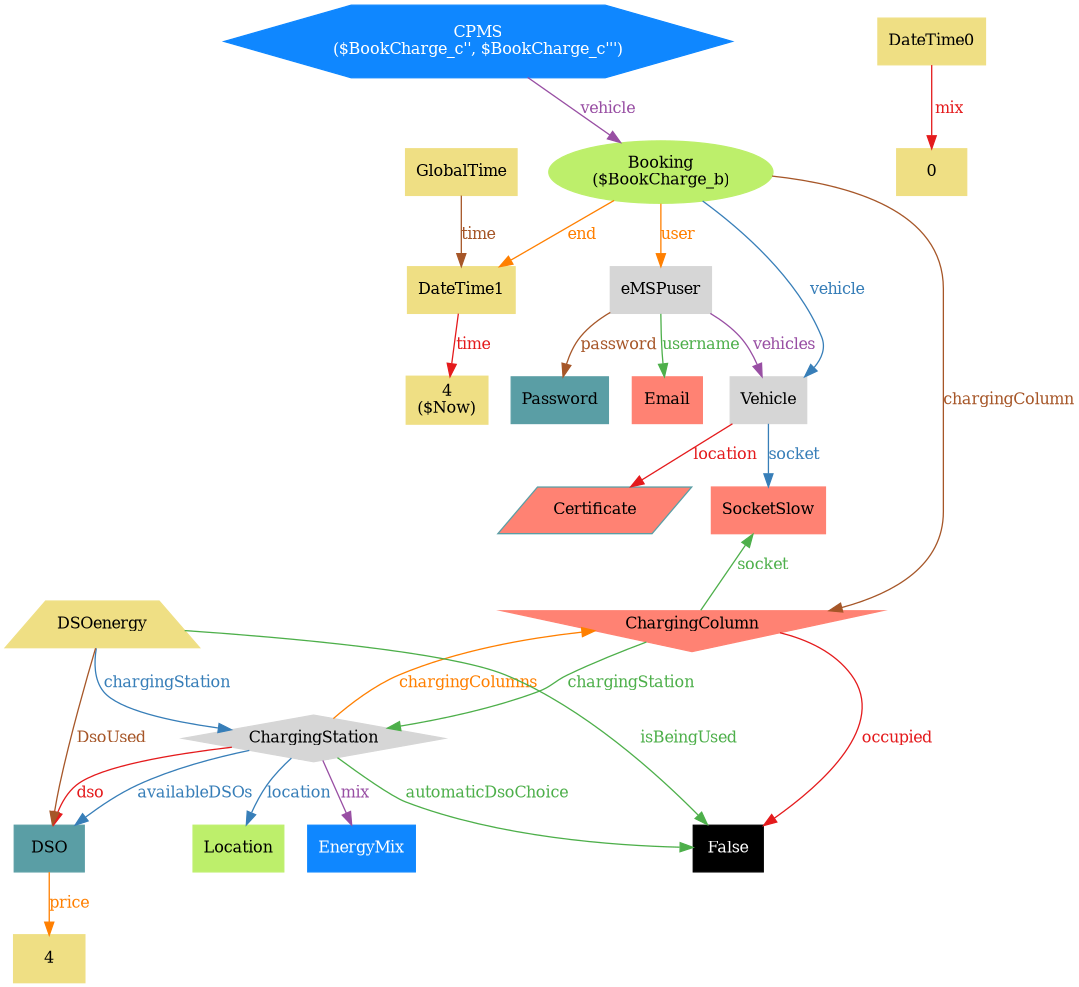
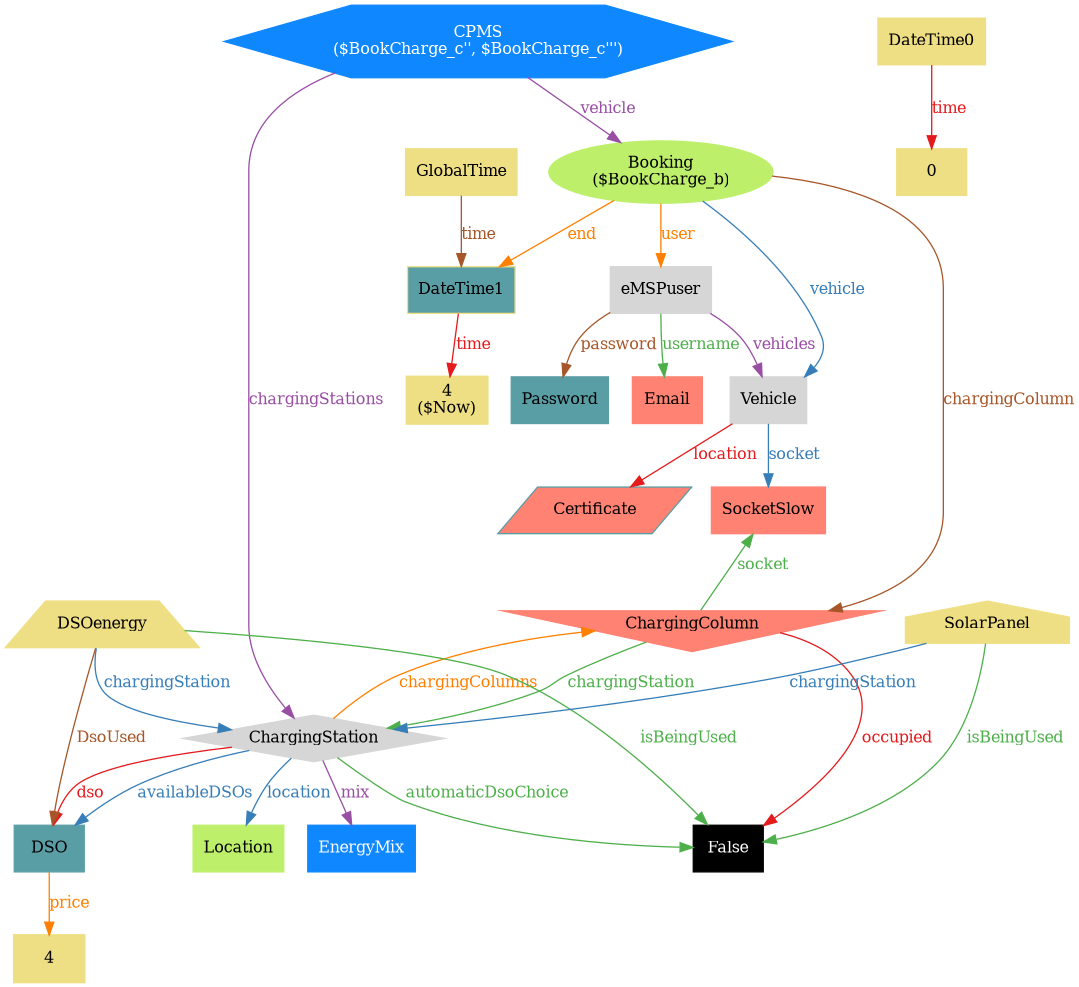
(949, 109) -> (949, 109)
(461, 290) -> (461, 290)
none -> (249, 374)
none -> (987, 624)
